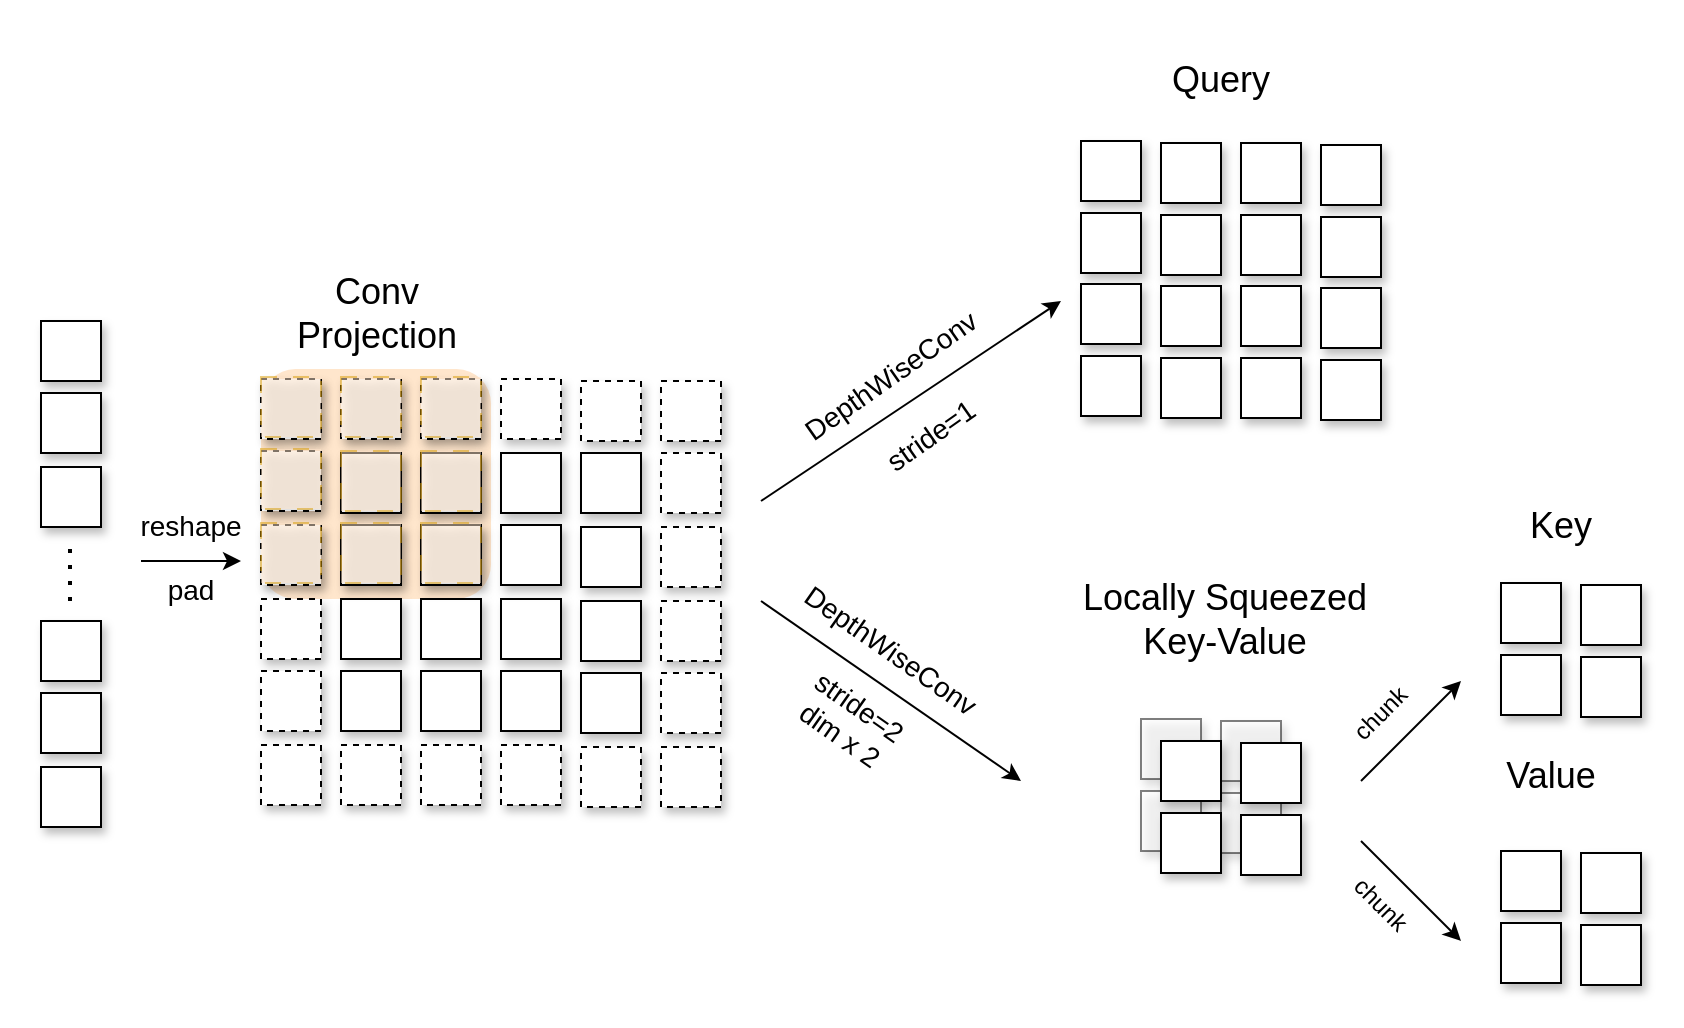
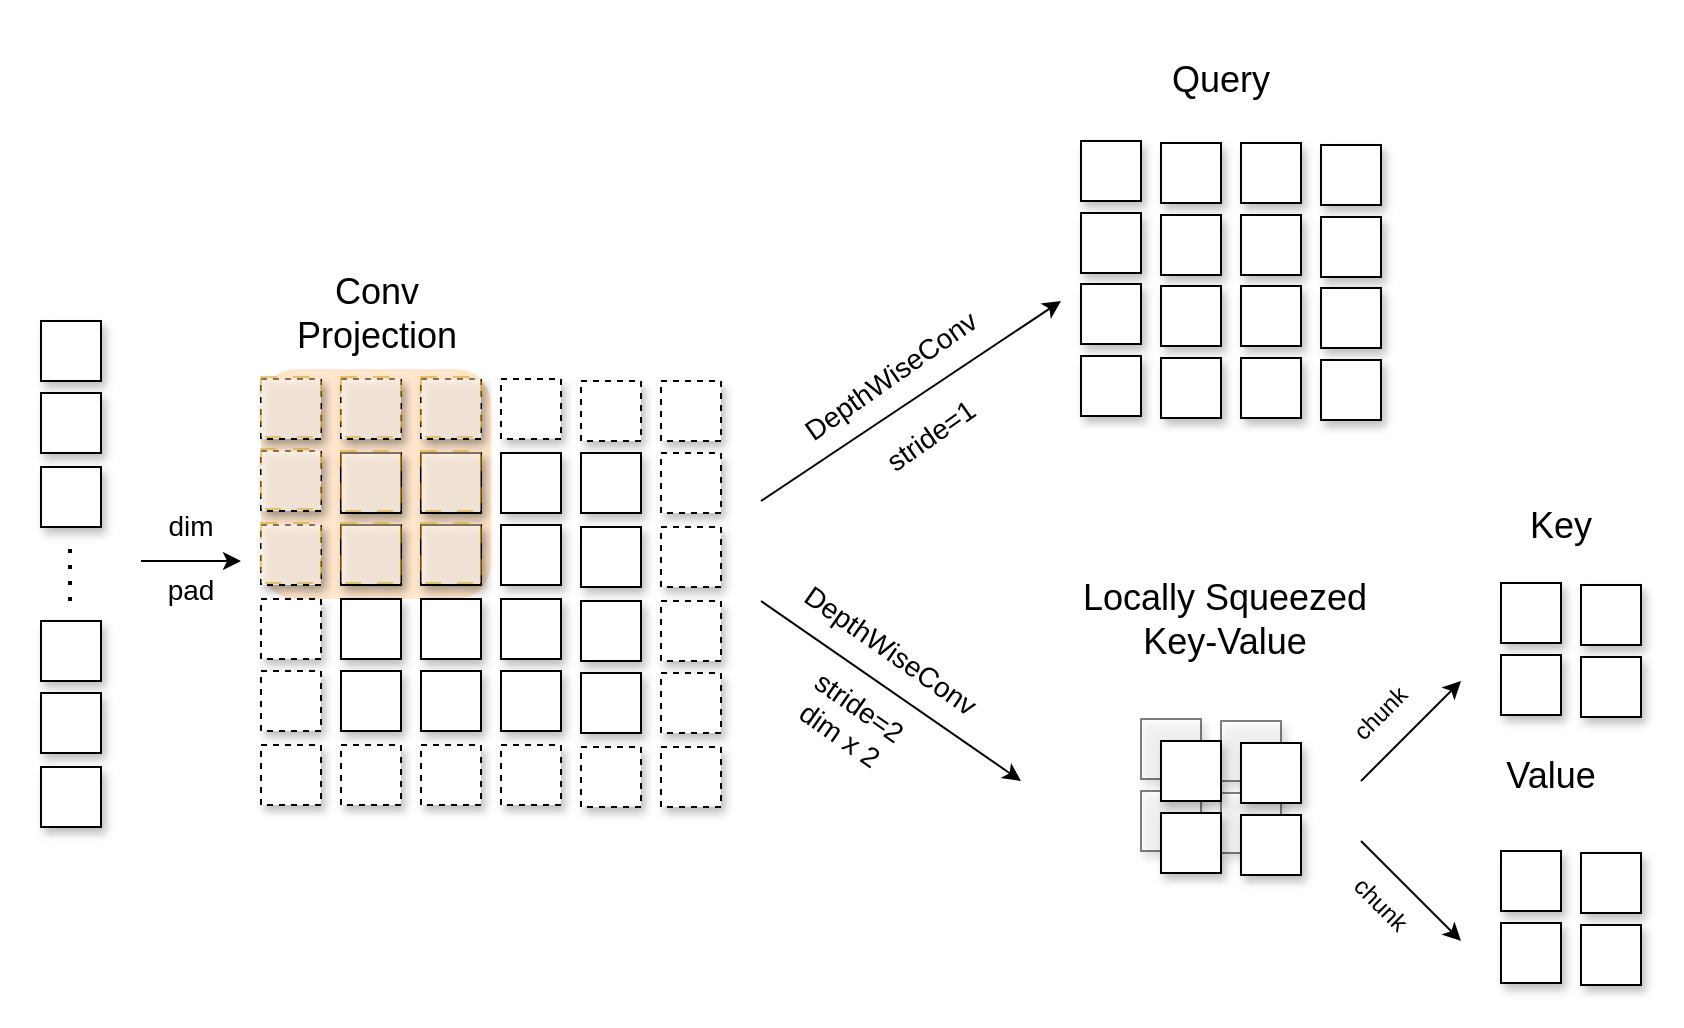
(192, 527) -> (192, 527)
